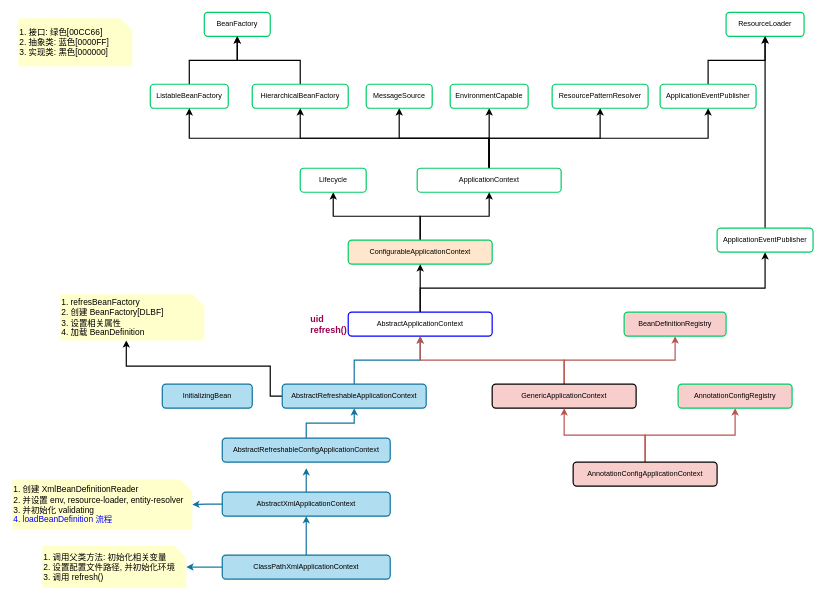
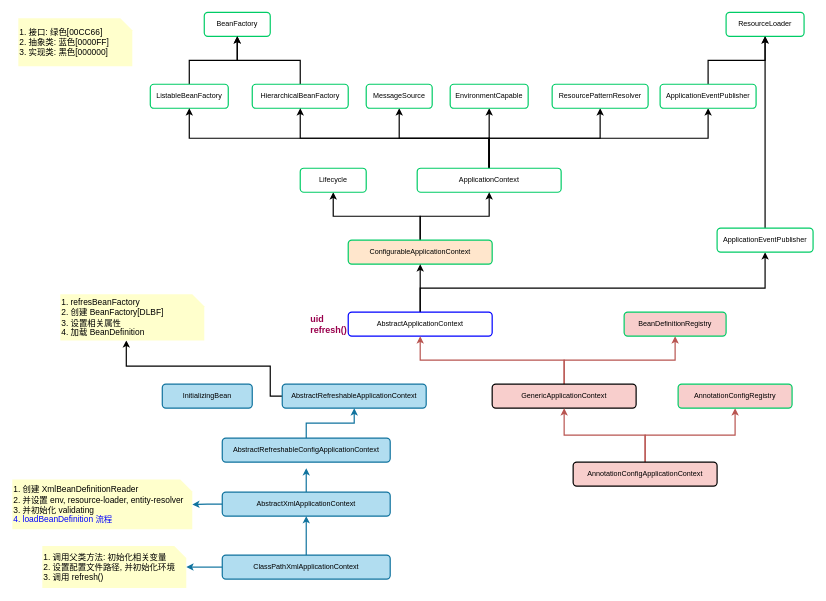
(374, 360) -> none
